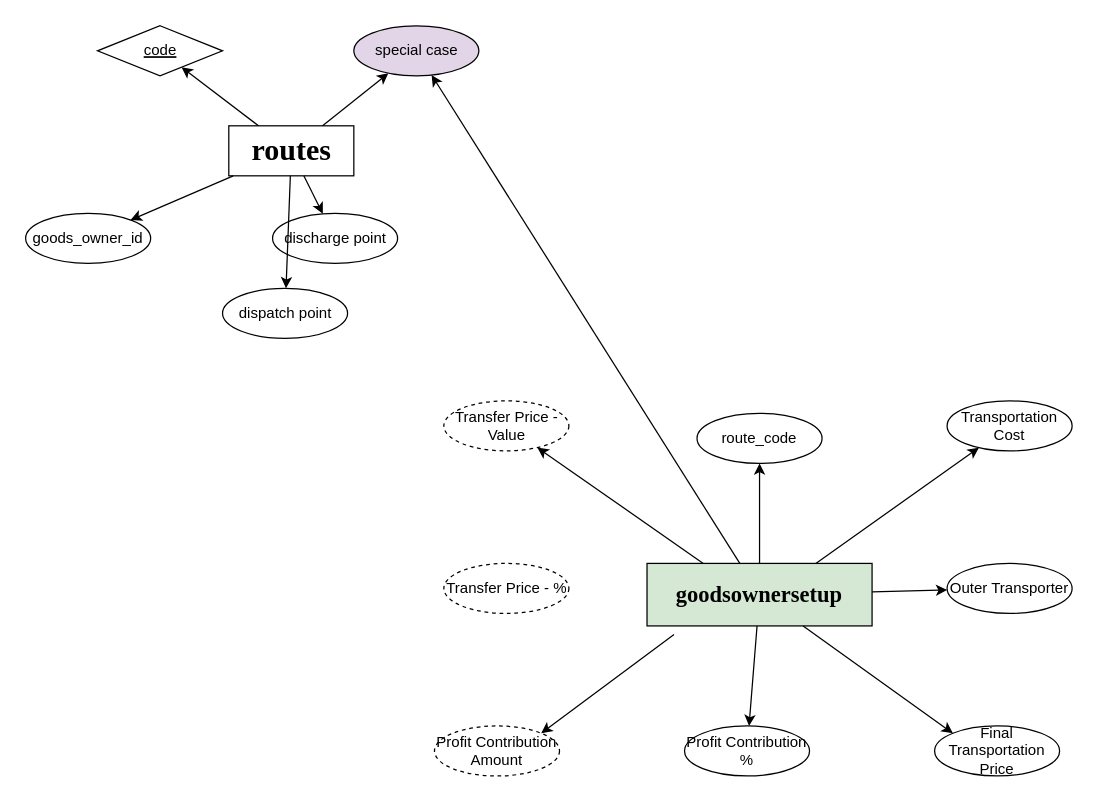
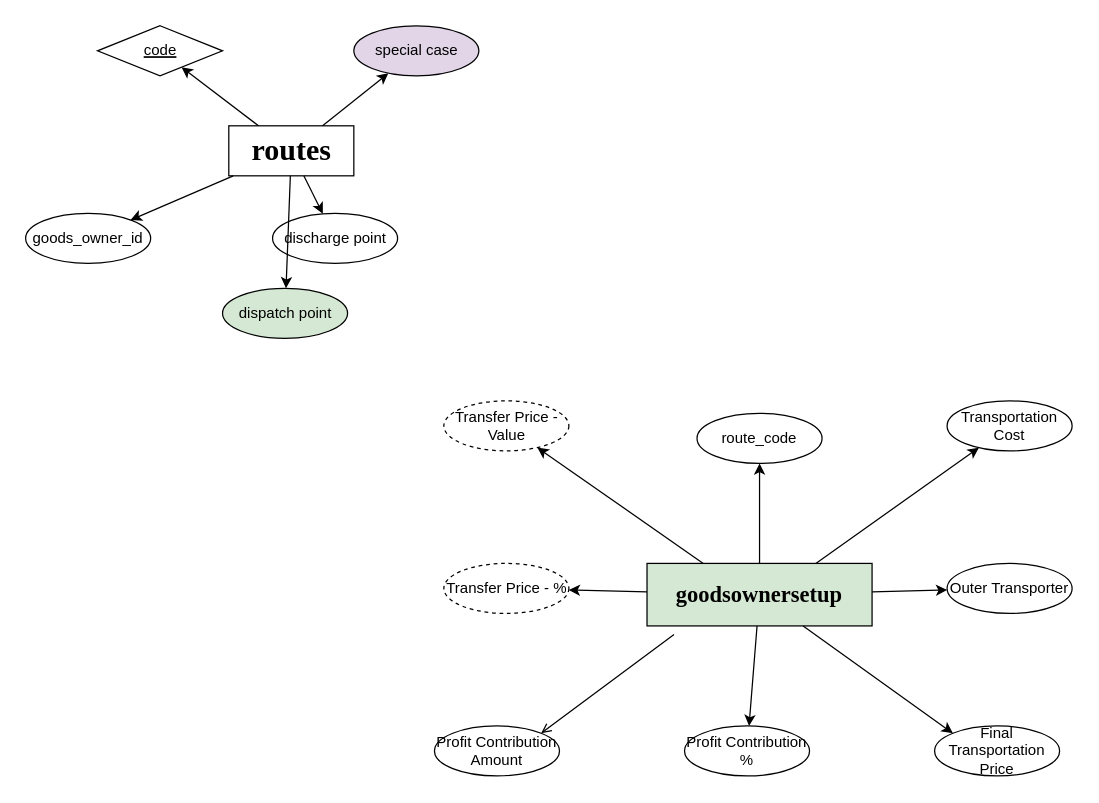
(285, 313) -> (285, 313)
(588, 323) -> (612, 591)
(548, 728) -> (547, 729)
(497, 751) -> (497, 751)
